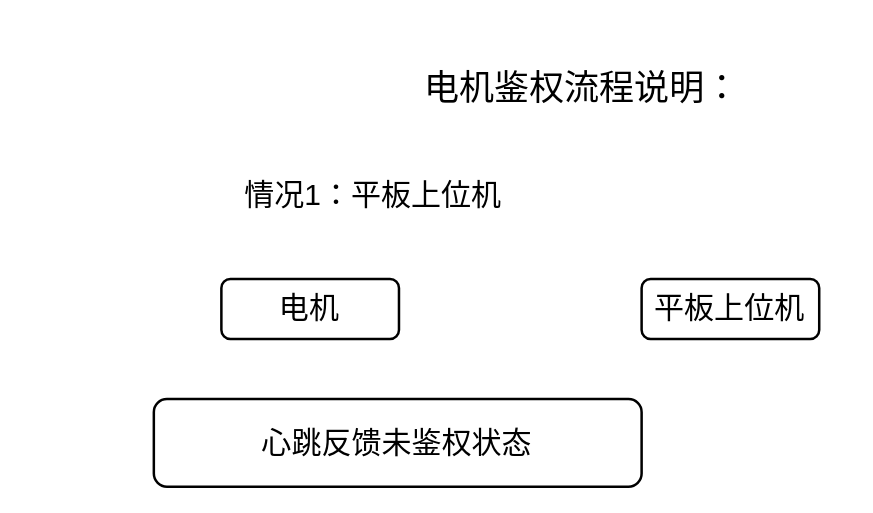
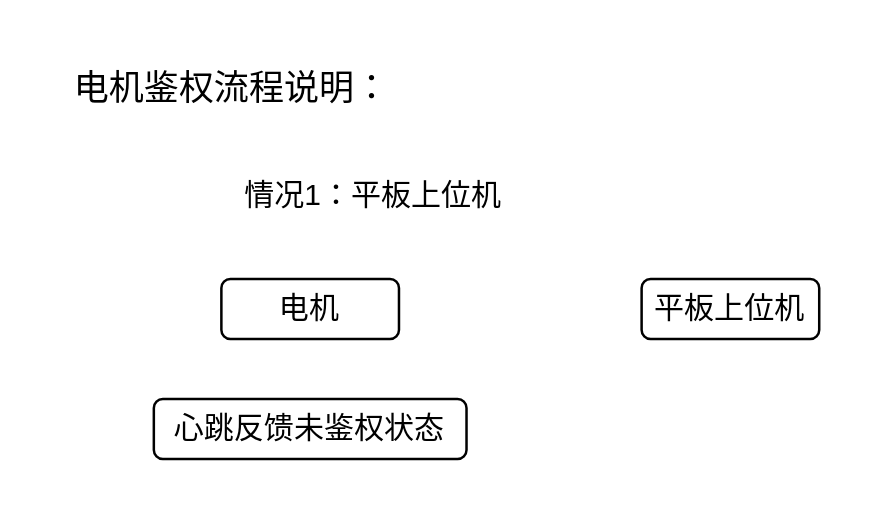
(581, 88) -> (231, 88)
(398, 443) -> (310, 429)
